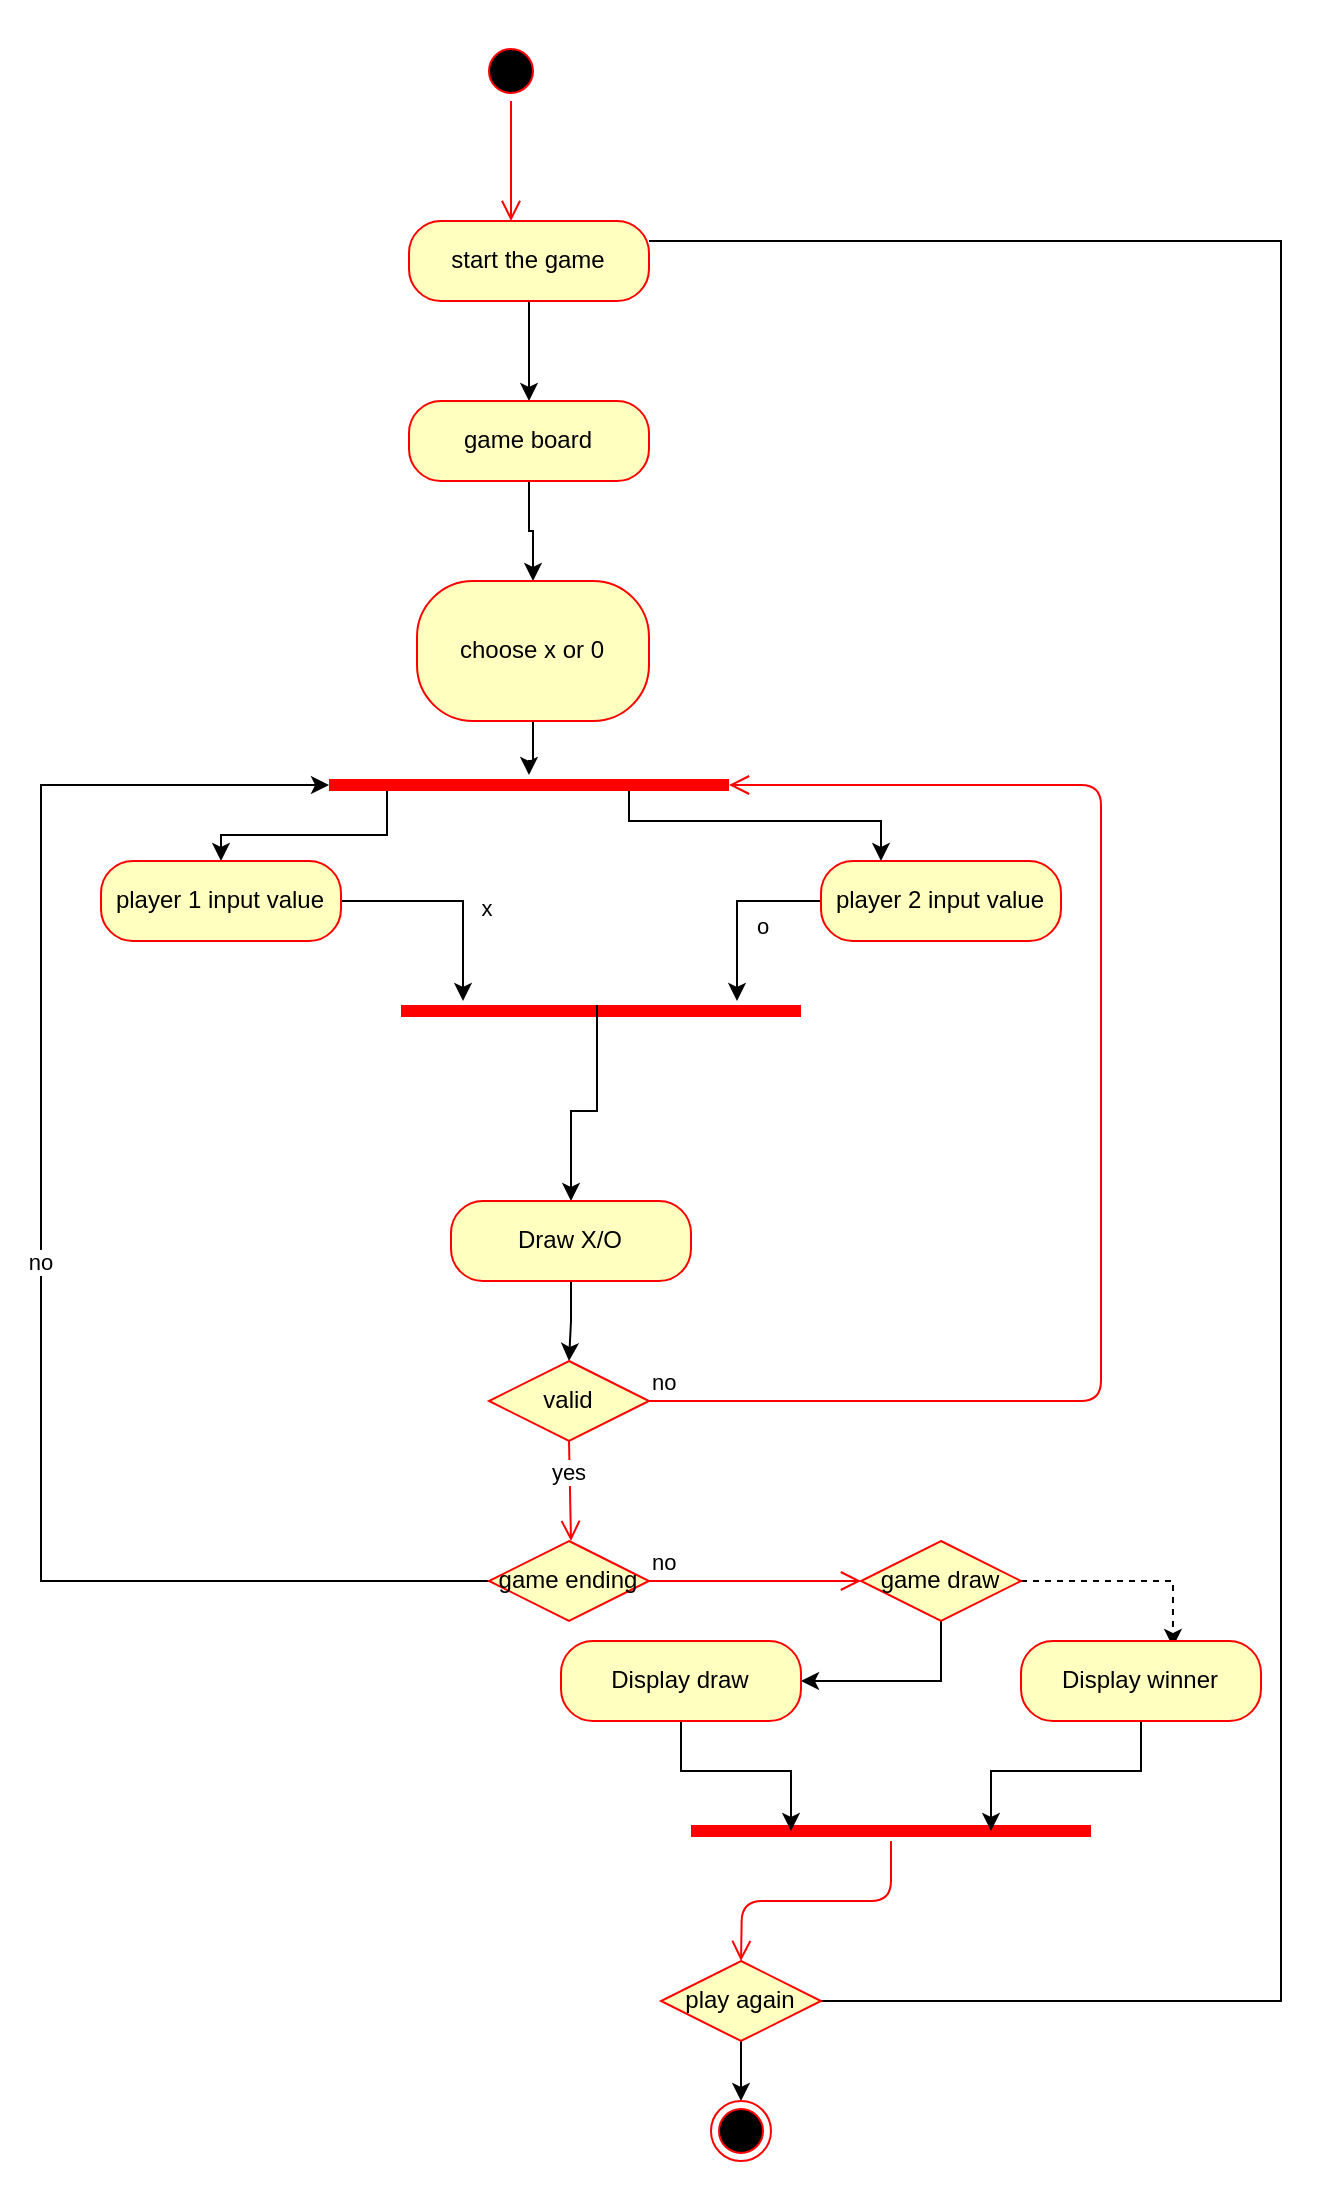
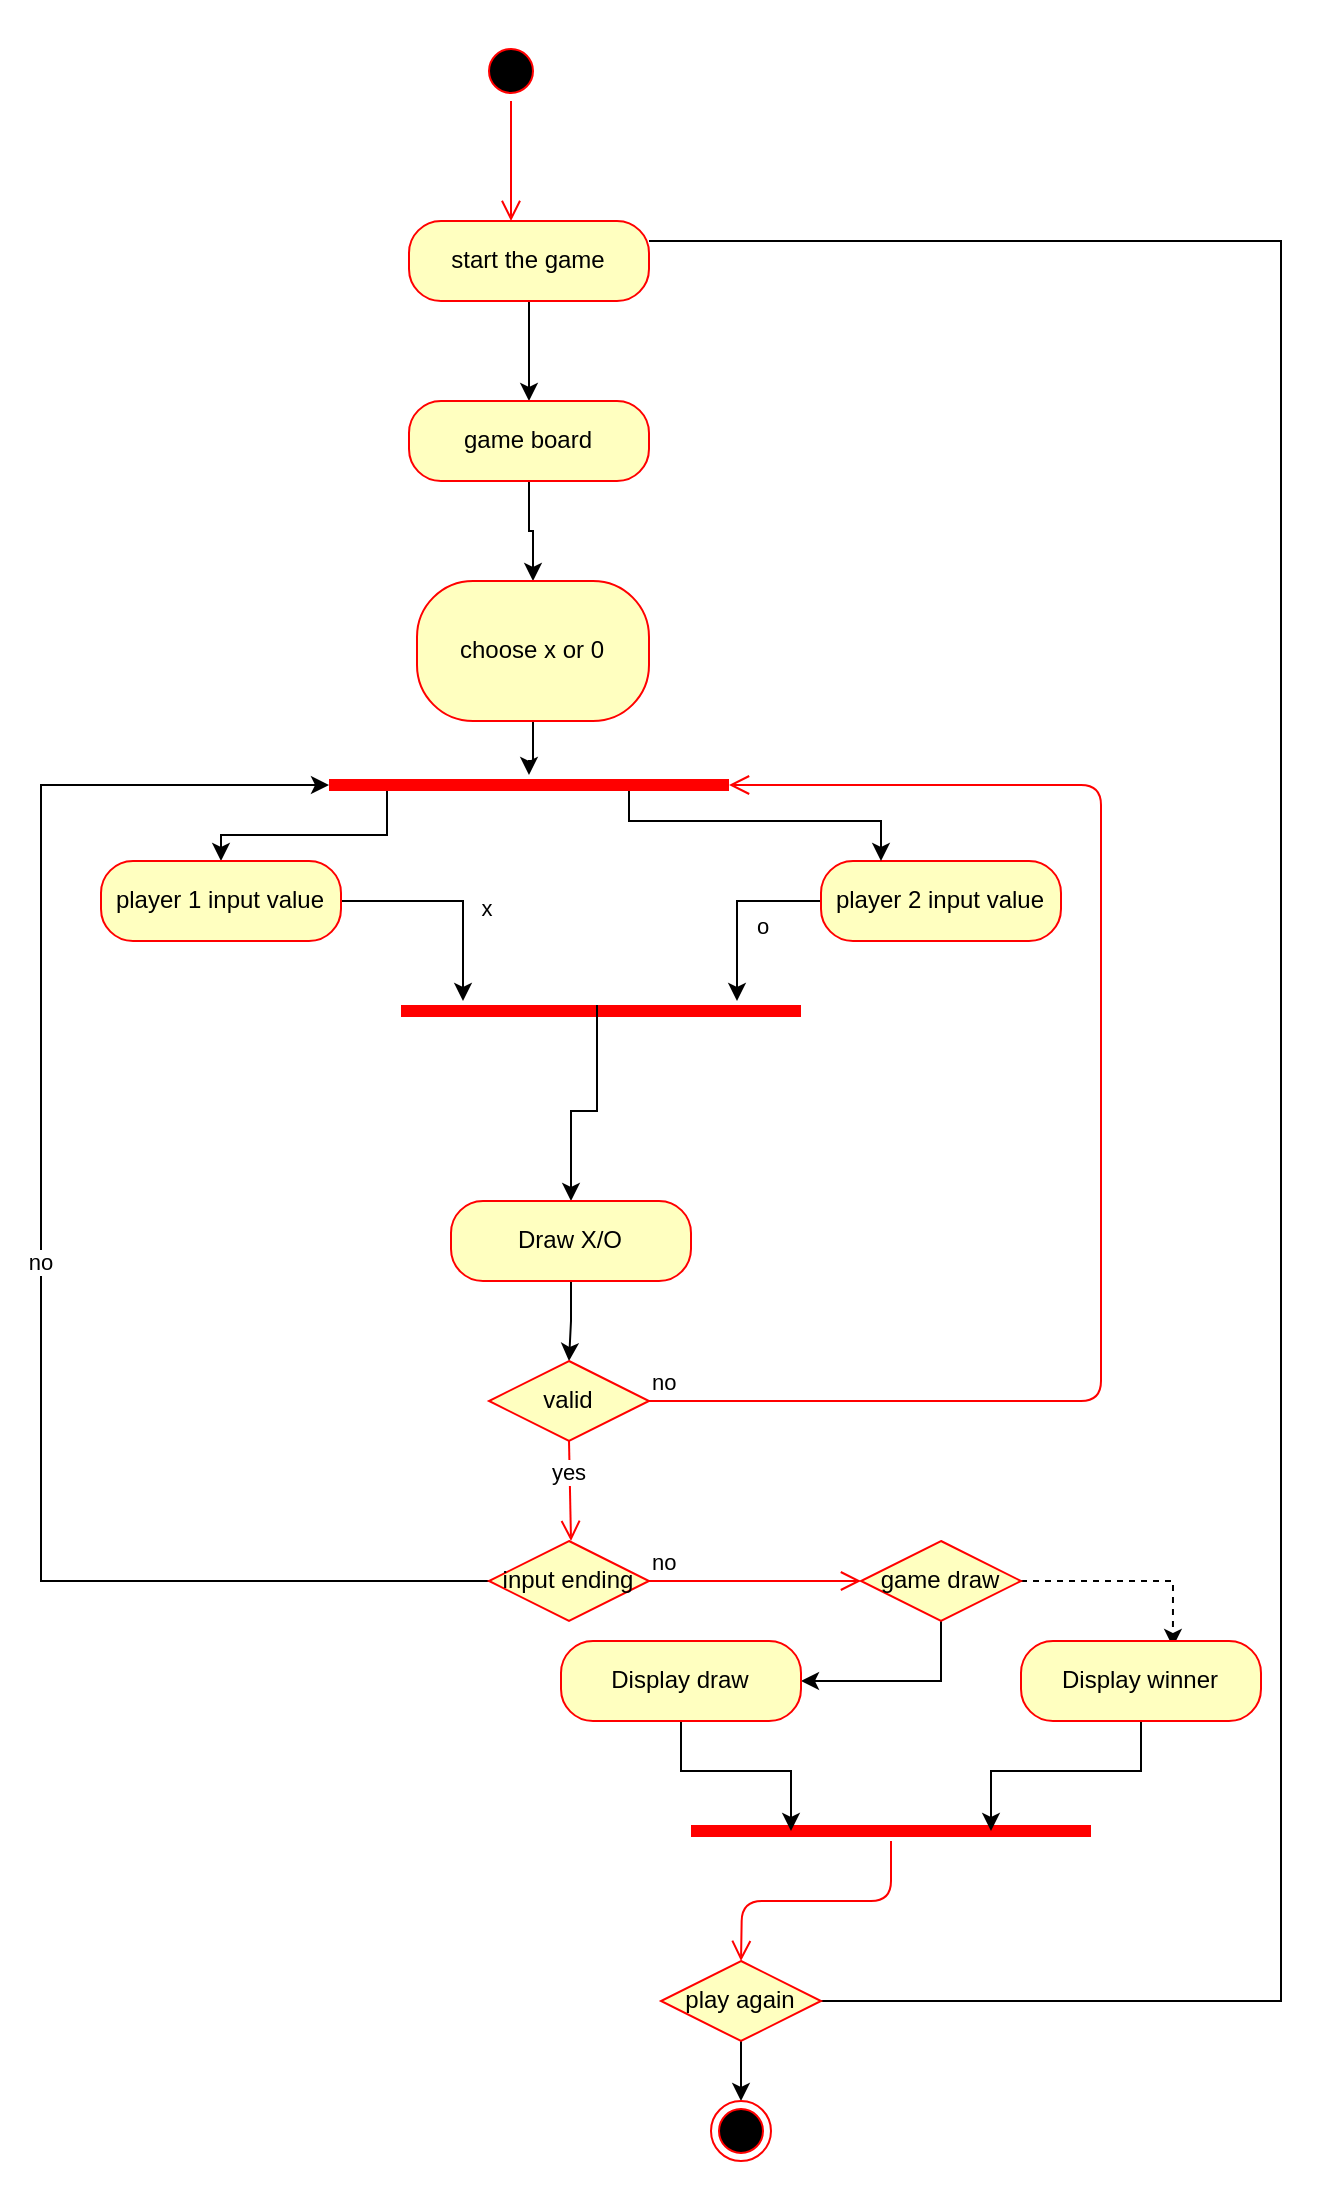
(569, 1581) -> (569, 1581)
